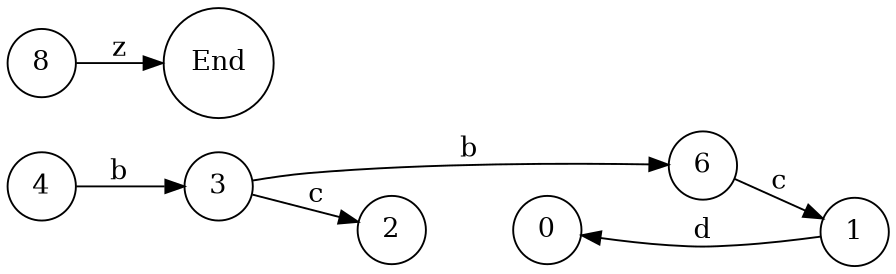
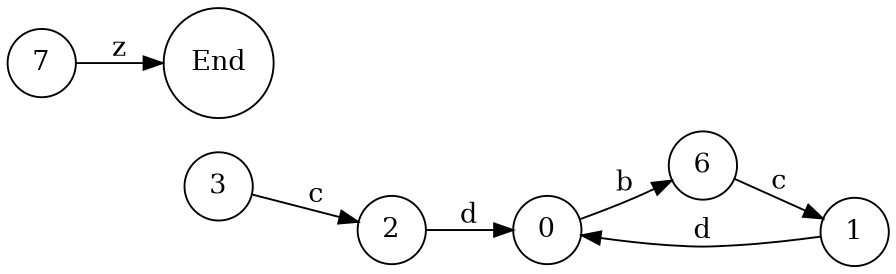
(42, 63) -> (42, 63)
(451, 165) -> (617, 205)
(42, 186) -> none
none -> (460, 230)
